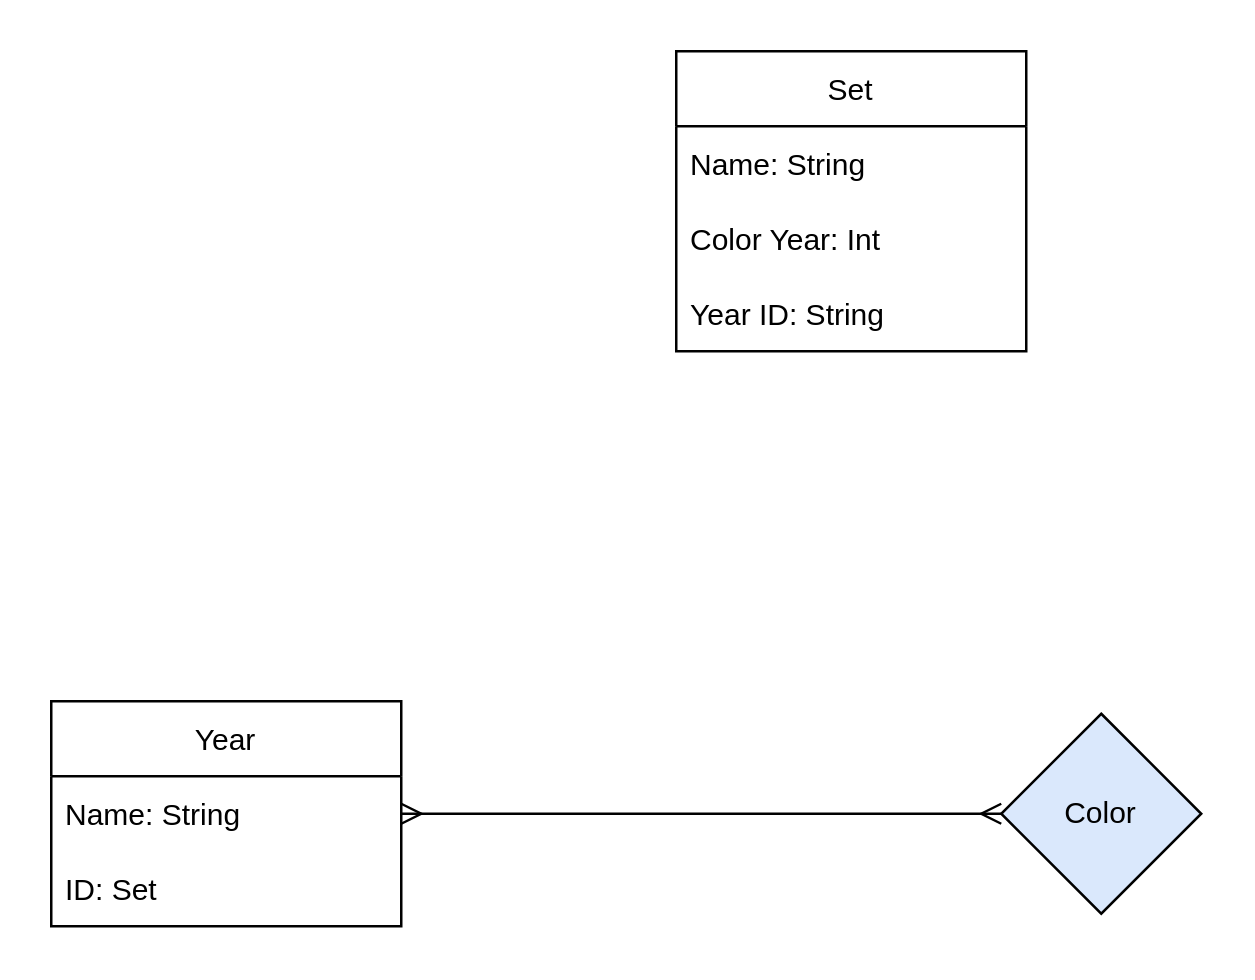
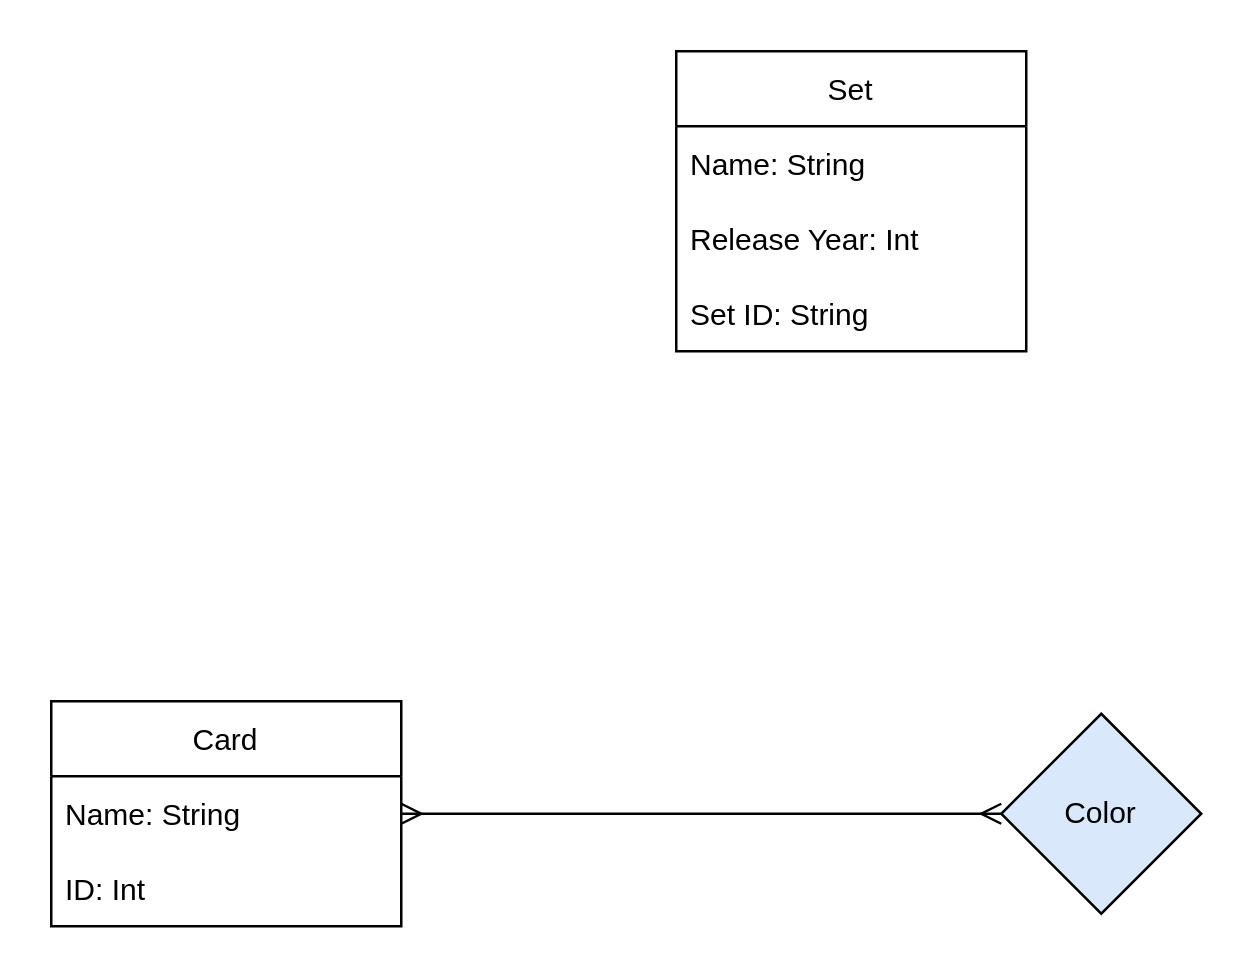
(800, 240) -> (817, 240)
(800, 315) -> (792, 315)
(225, 740) -> (225, 740)
(116, 890) -> (116, 890)
